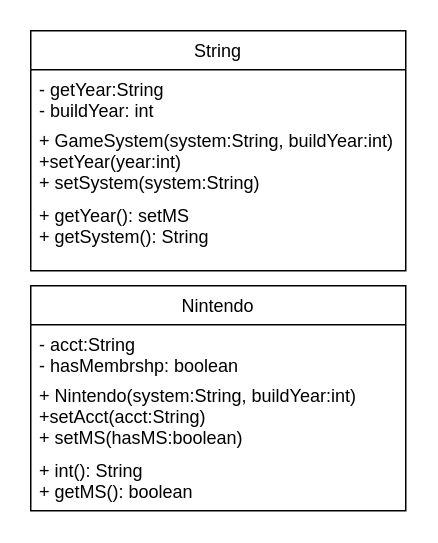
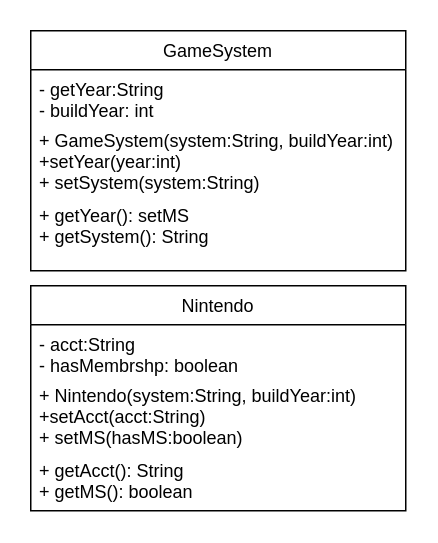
(218, 51) -> (218, 51)
(103, 471) -> (125, 471)
